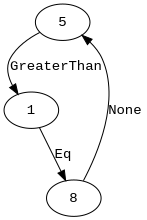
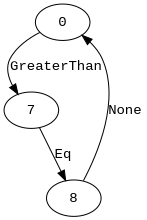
(63, 22) -> (63, 22)
(31, 110) -> (31, 110)
